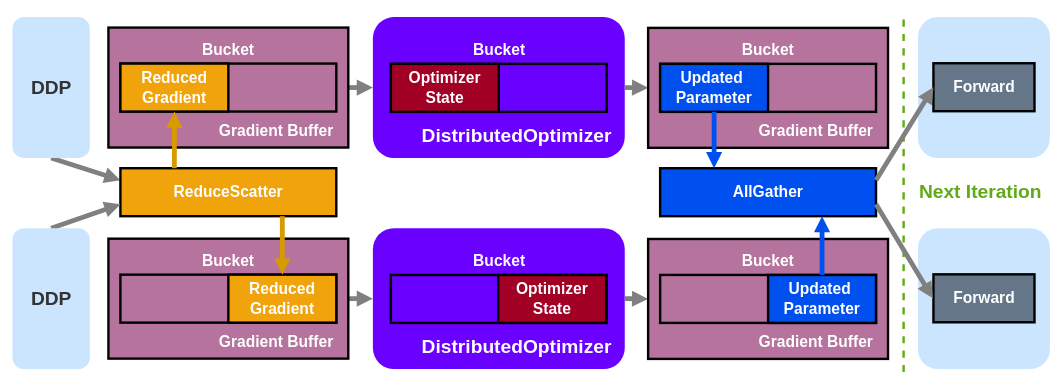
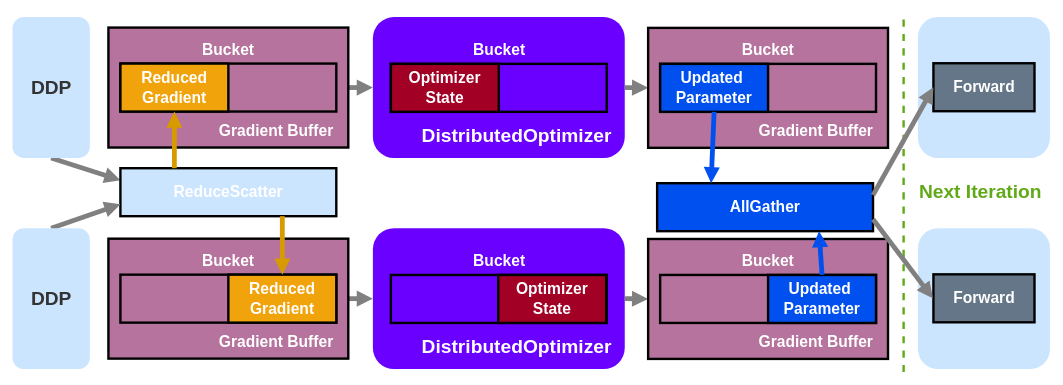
(228, 192) -> (228, 192)
(768, 192) -> (765, 207)
